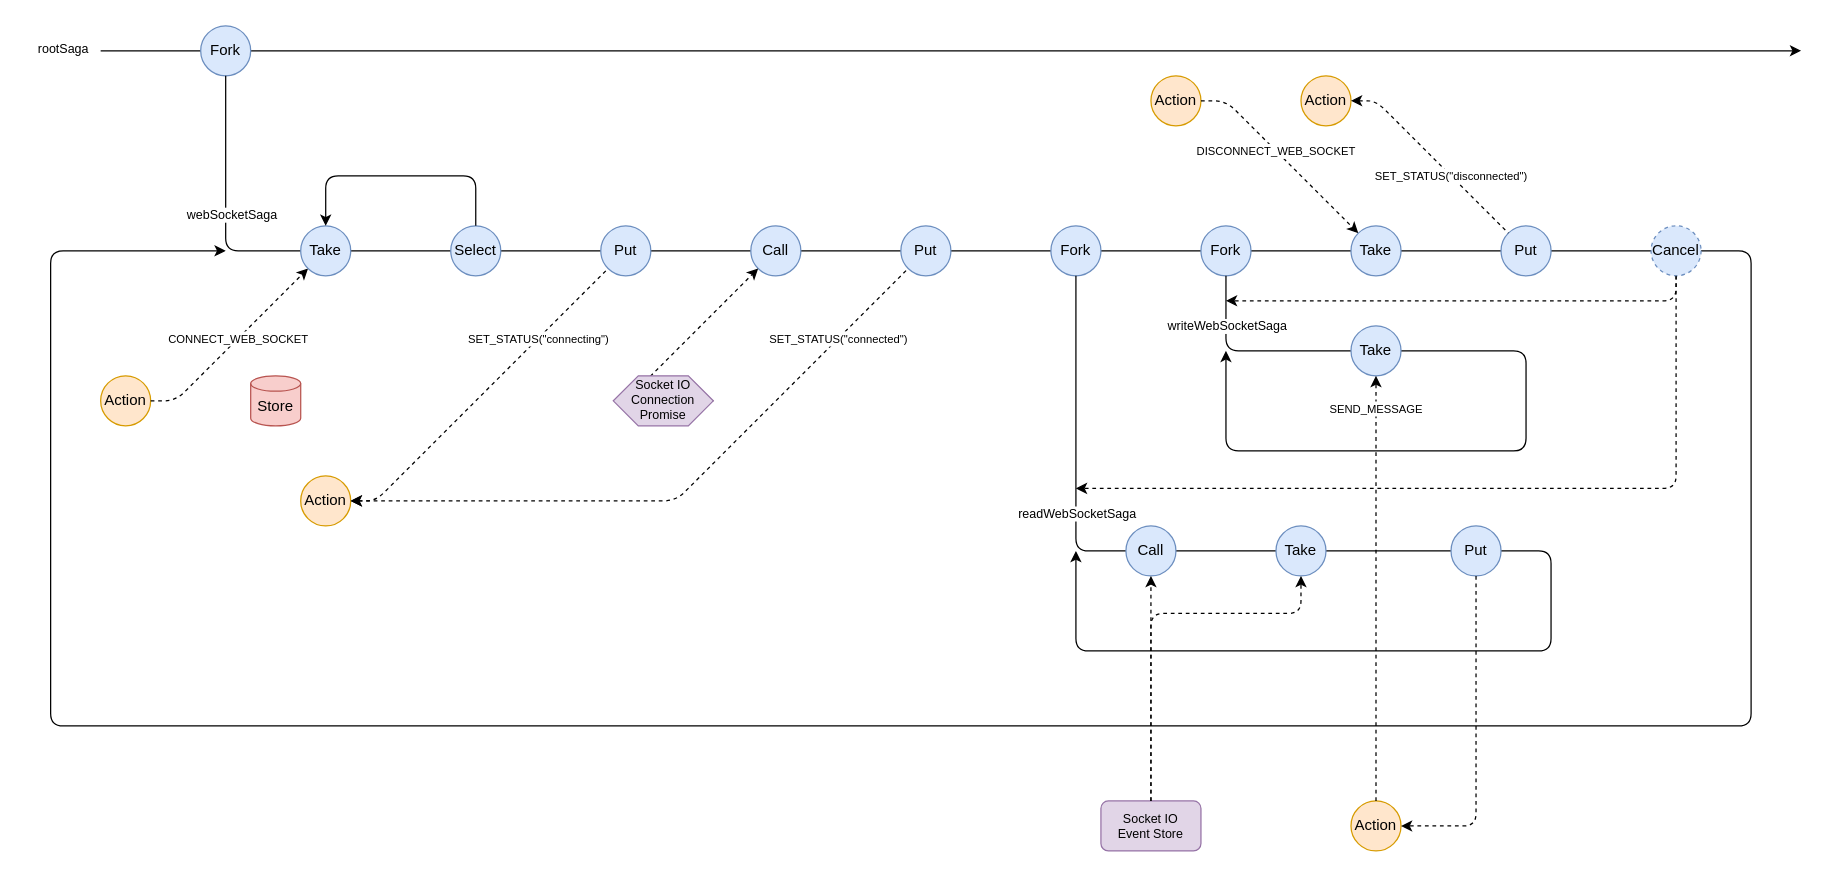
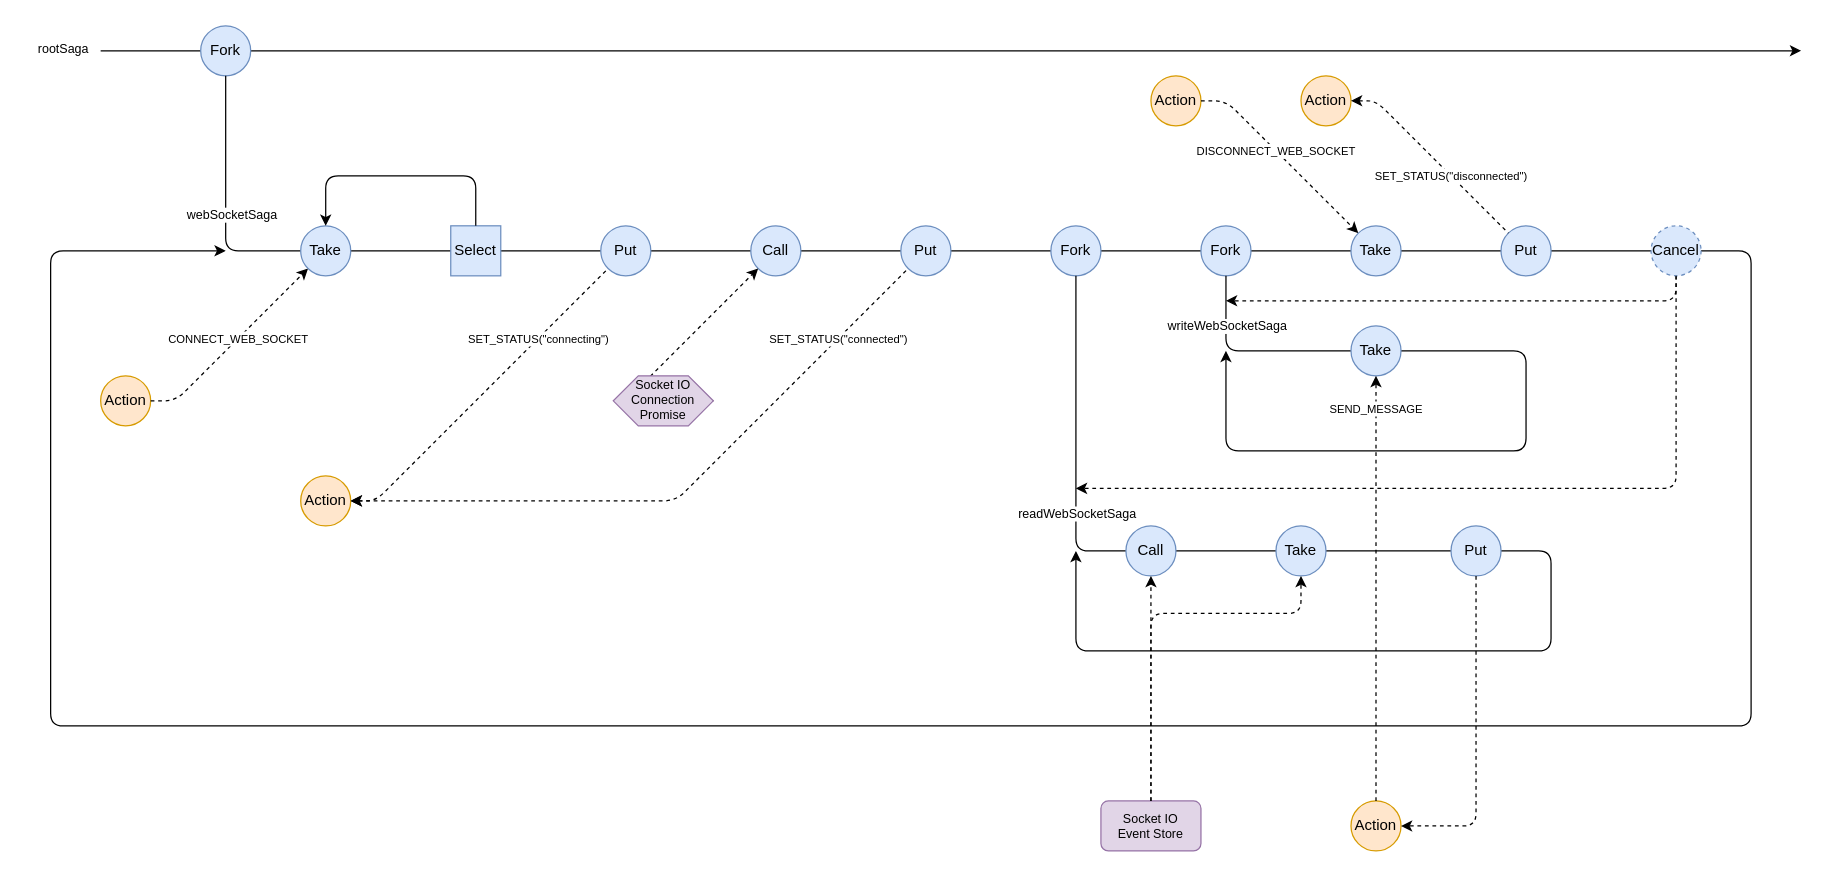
(476, 251) -> (476, 251)
(276, 401) -> none
